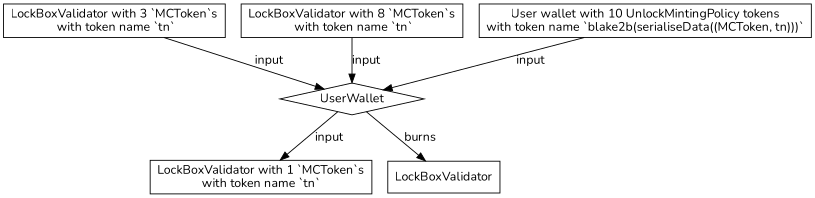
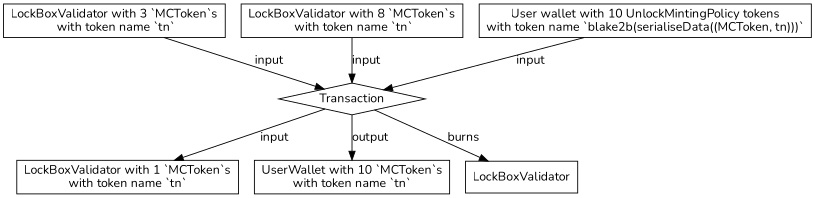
(352, 99) -> (352, 99)
none -> (352, 177)
